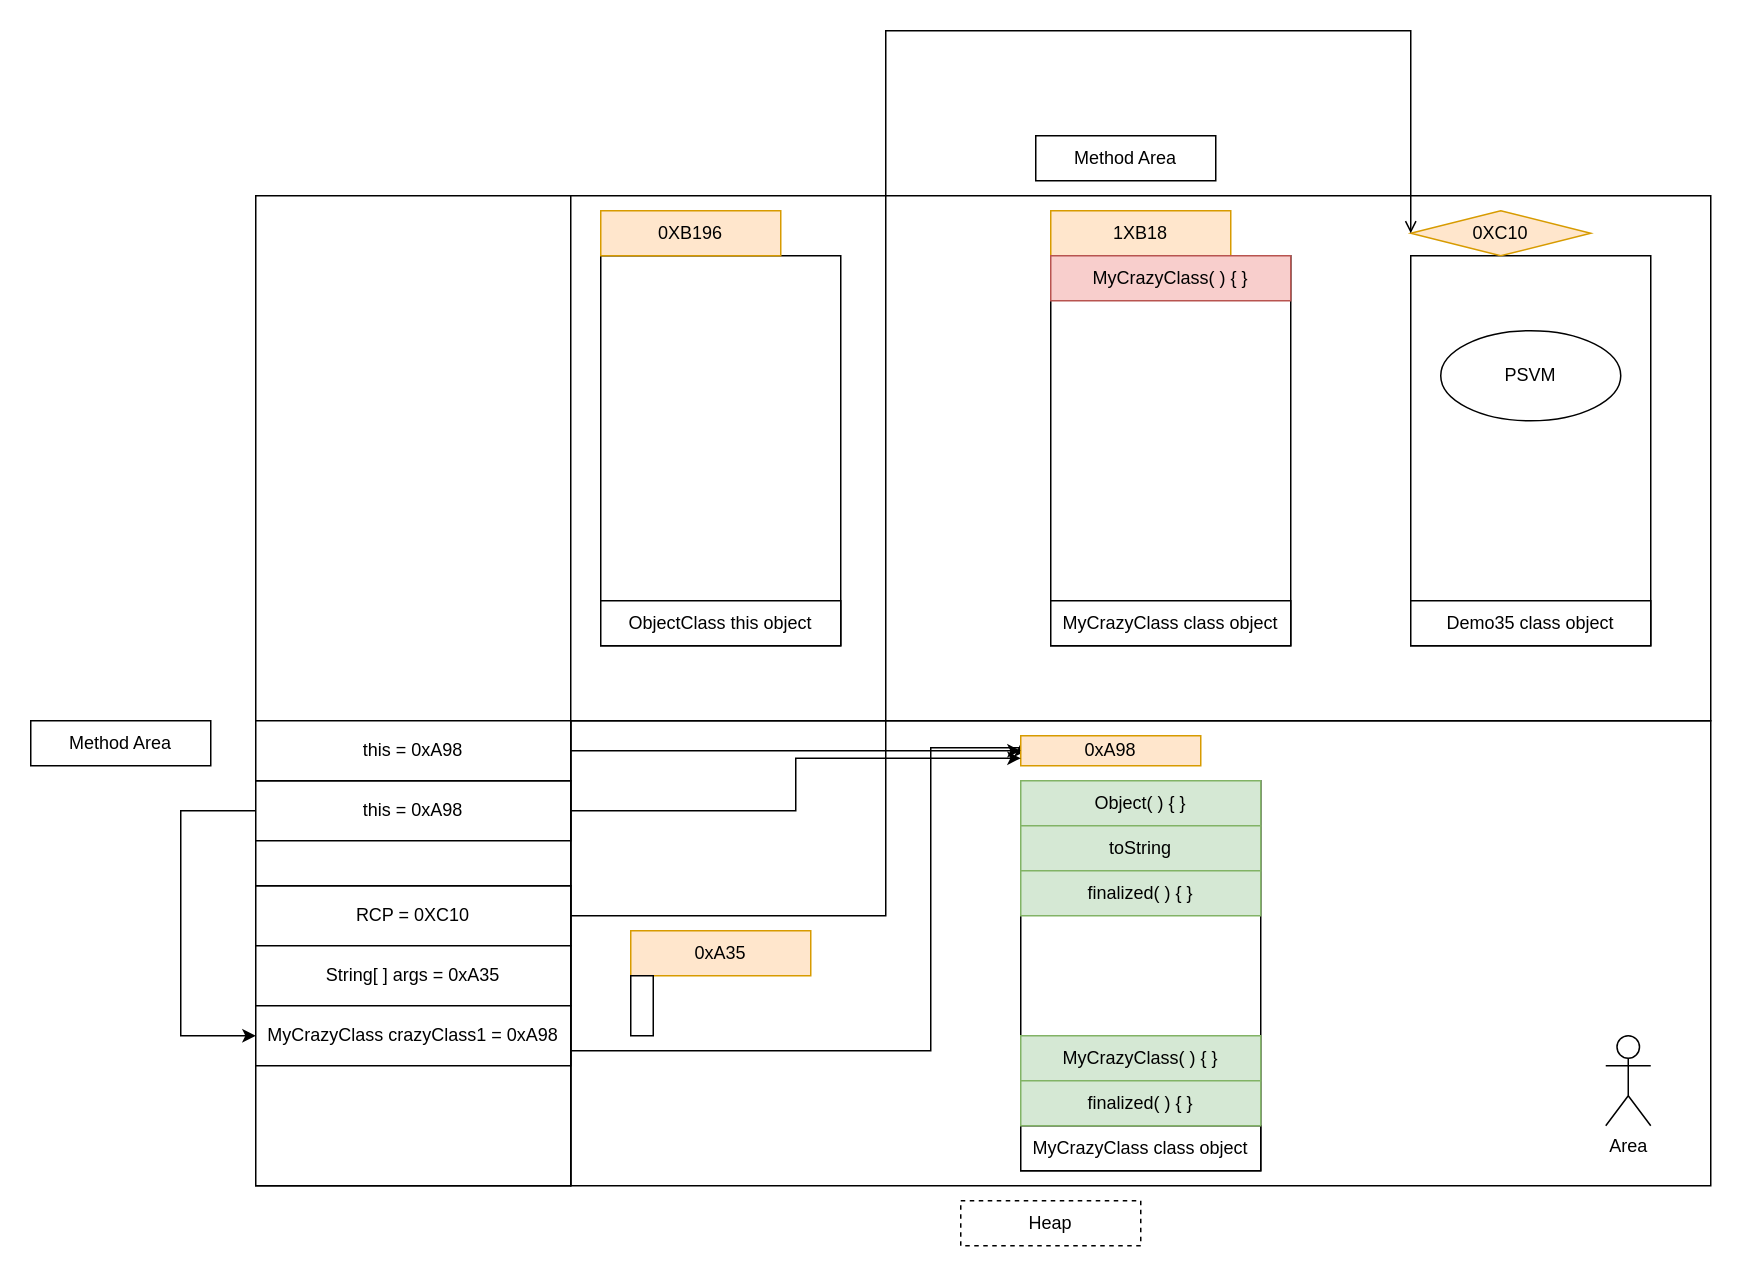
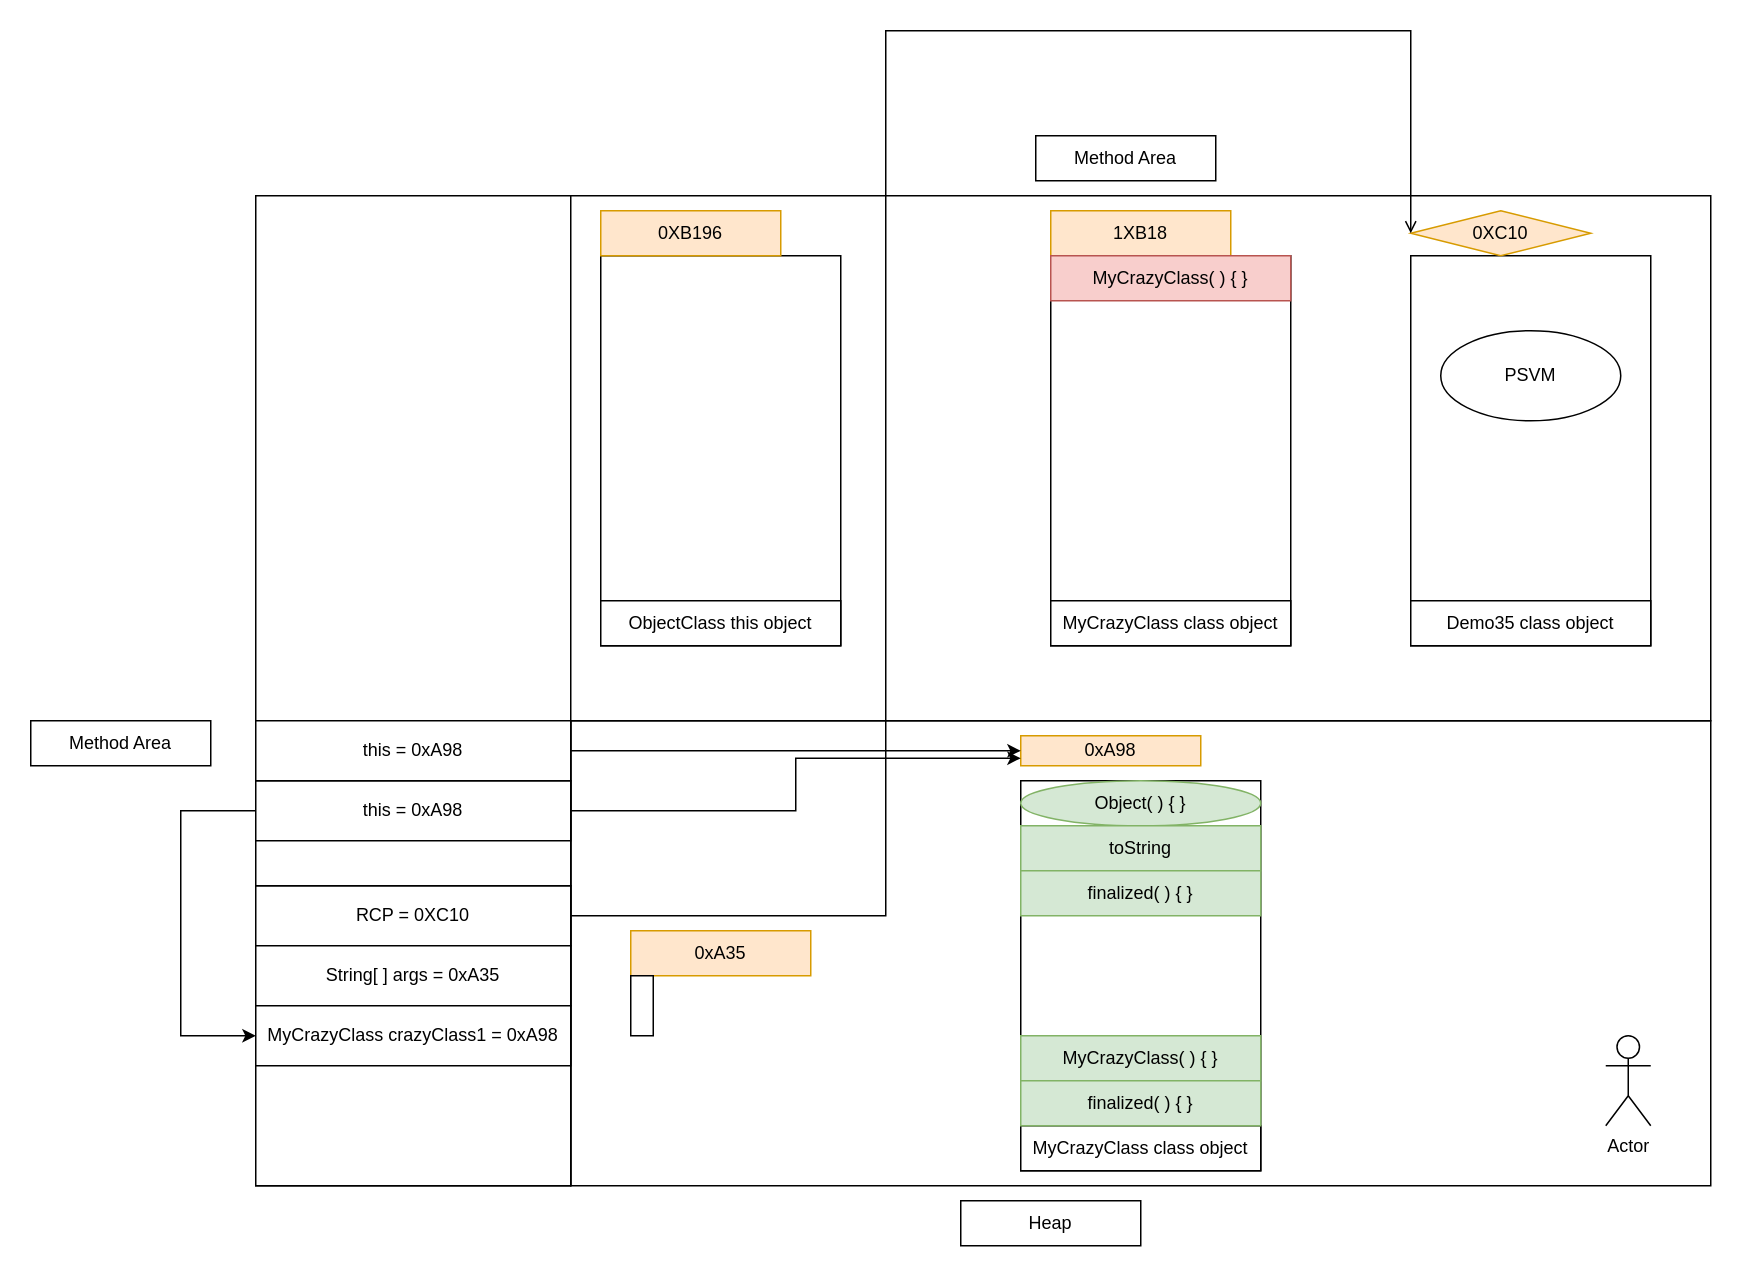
(1141, 803) -> (1141, 803)
(931, 1032) -> none
(1629, 1147) -> (1629, 1147)
(1051, 1223) -> (1051, 1223)
